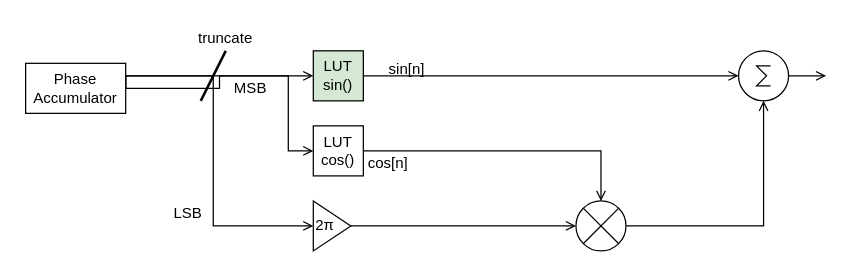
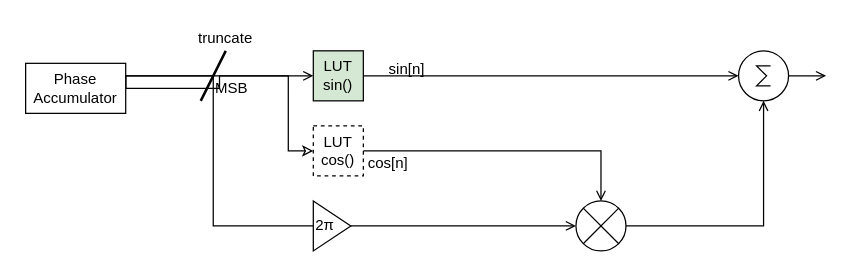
(251, 88) -> (232, 88)
(305, 151) -> (303, 151)
(338, 151) -> (338, 151)
(188, 213) -> none
(306, 226) -> (307, 226)
